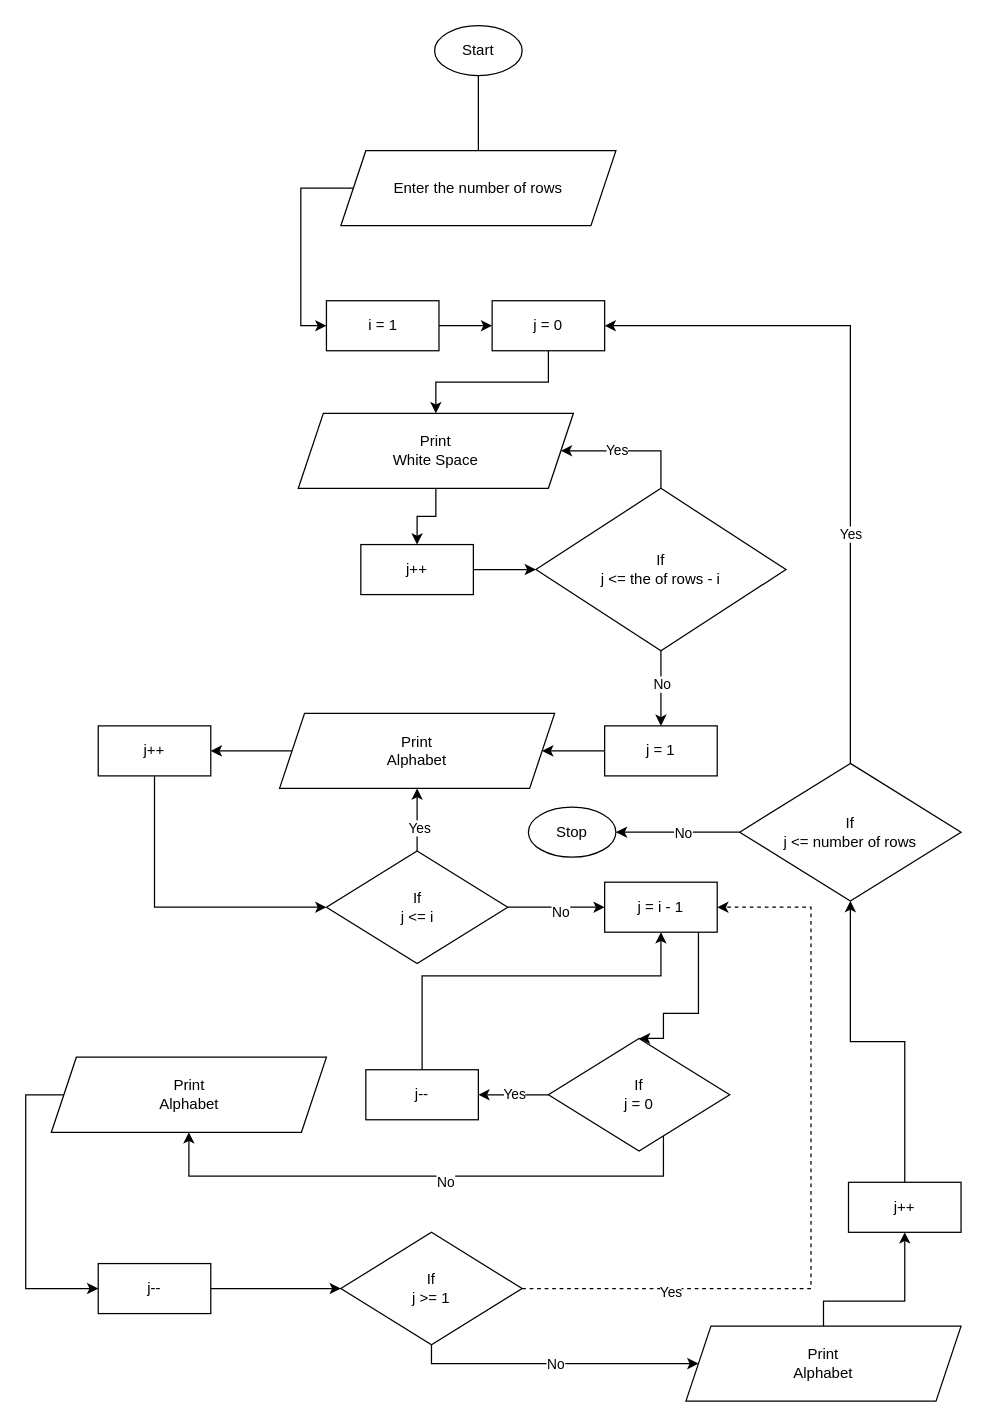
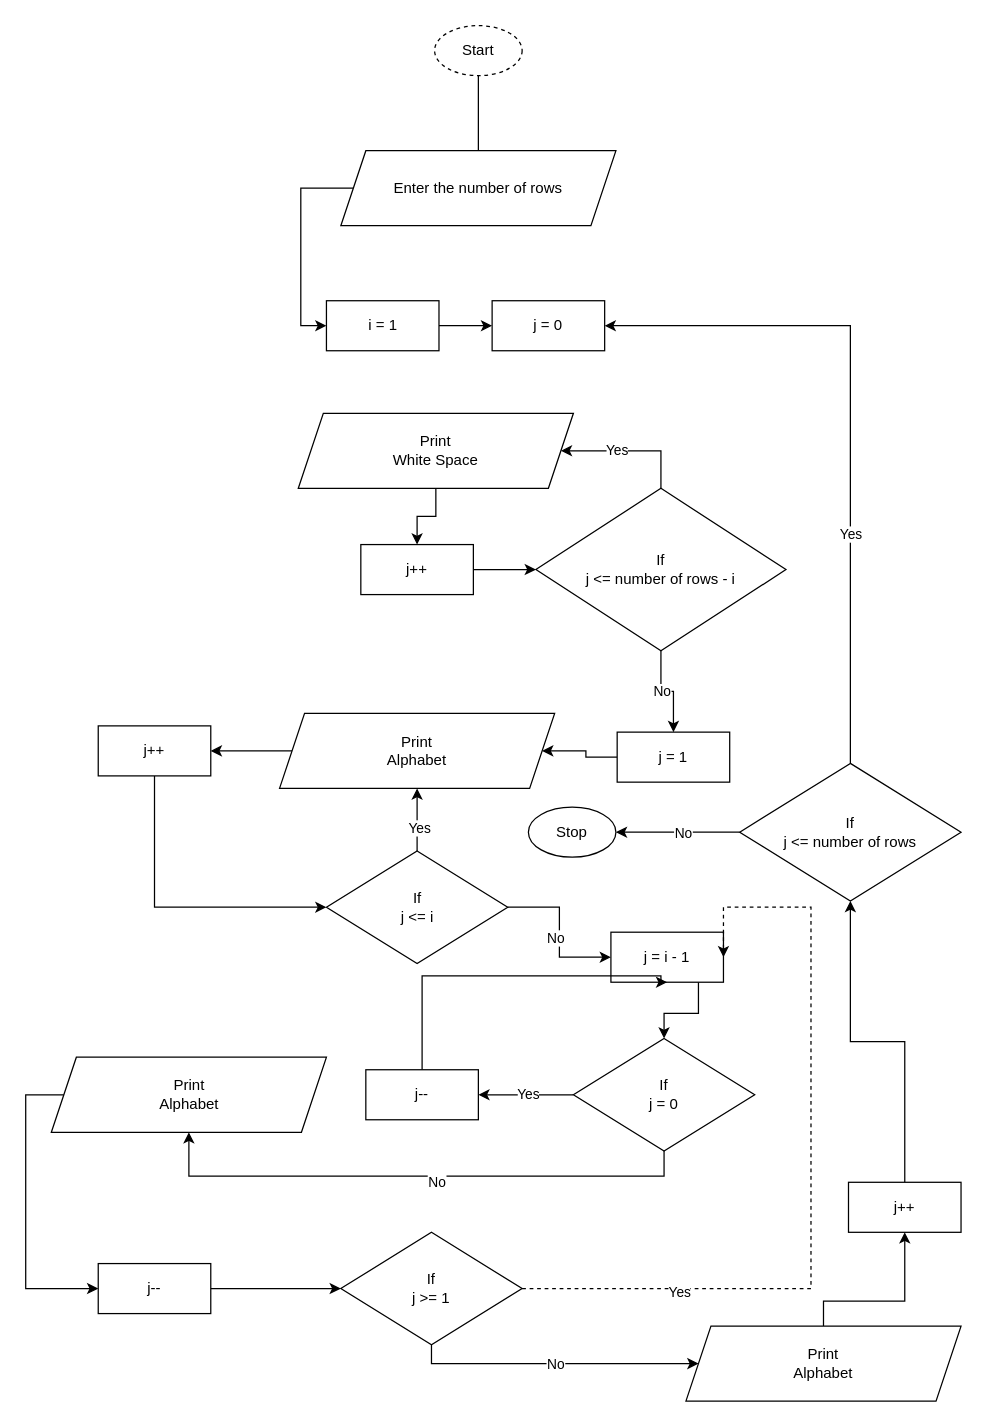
(478, 51) -> (478, 51)
(496, 382) -> none
(661, 569) -> (661, 569)
(661, 751) -> (673, 757)
(661, 907) -> (667, 957)
(639, 1094) -> (664, 1094)
